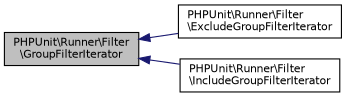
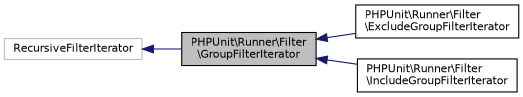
none -> (73, 49)
